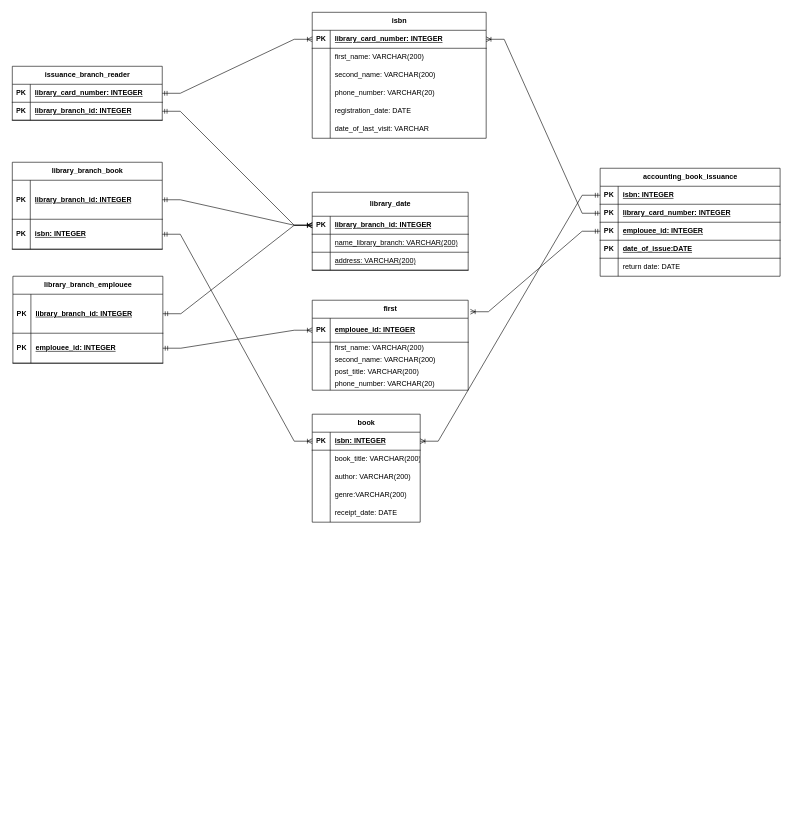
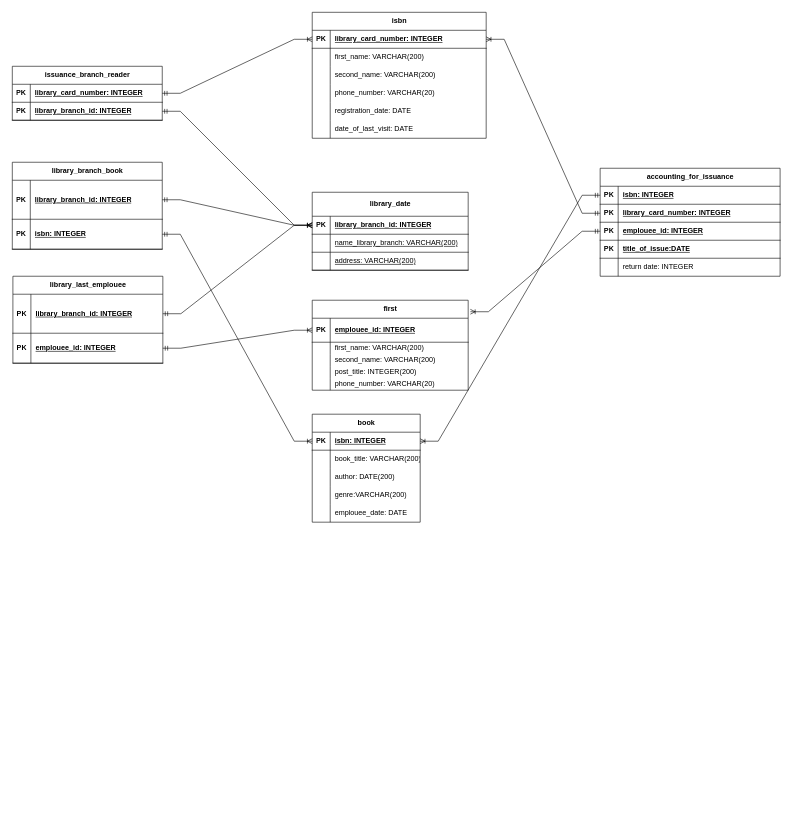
(385, 129) -> (379, 129)
(691, 177) -> (691, 177)
(658, 249) -> (658, 249)
(655, 267) -> (661, 267)
(88, 285) -> (88, 285)
(380, 372) -> (380, 372)
(374, 477) -> (368, 477)
(369, 513) -> (371, 513)
